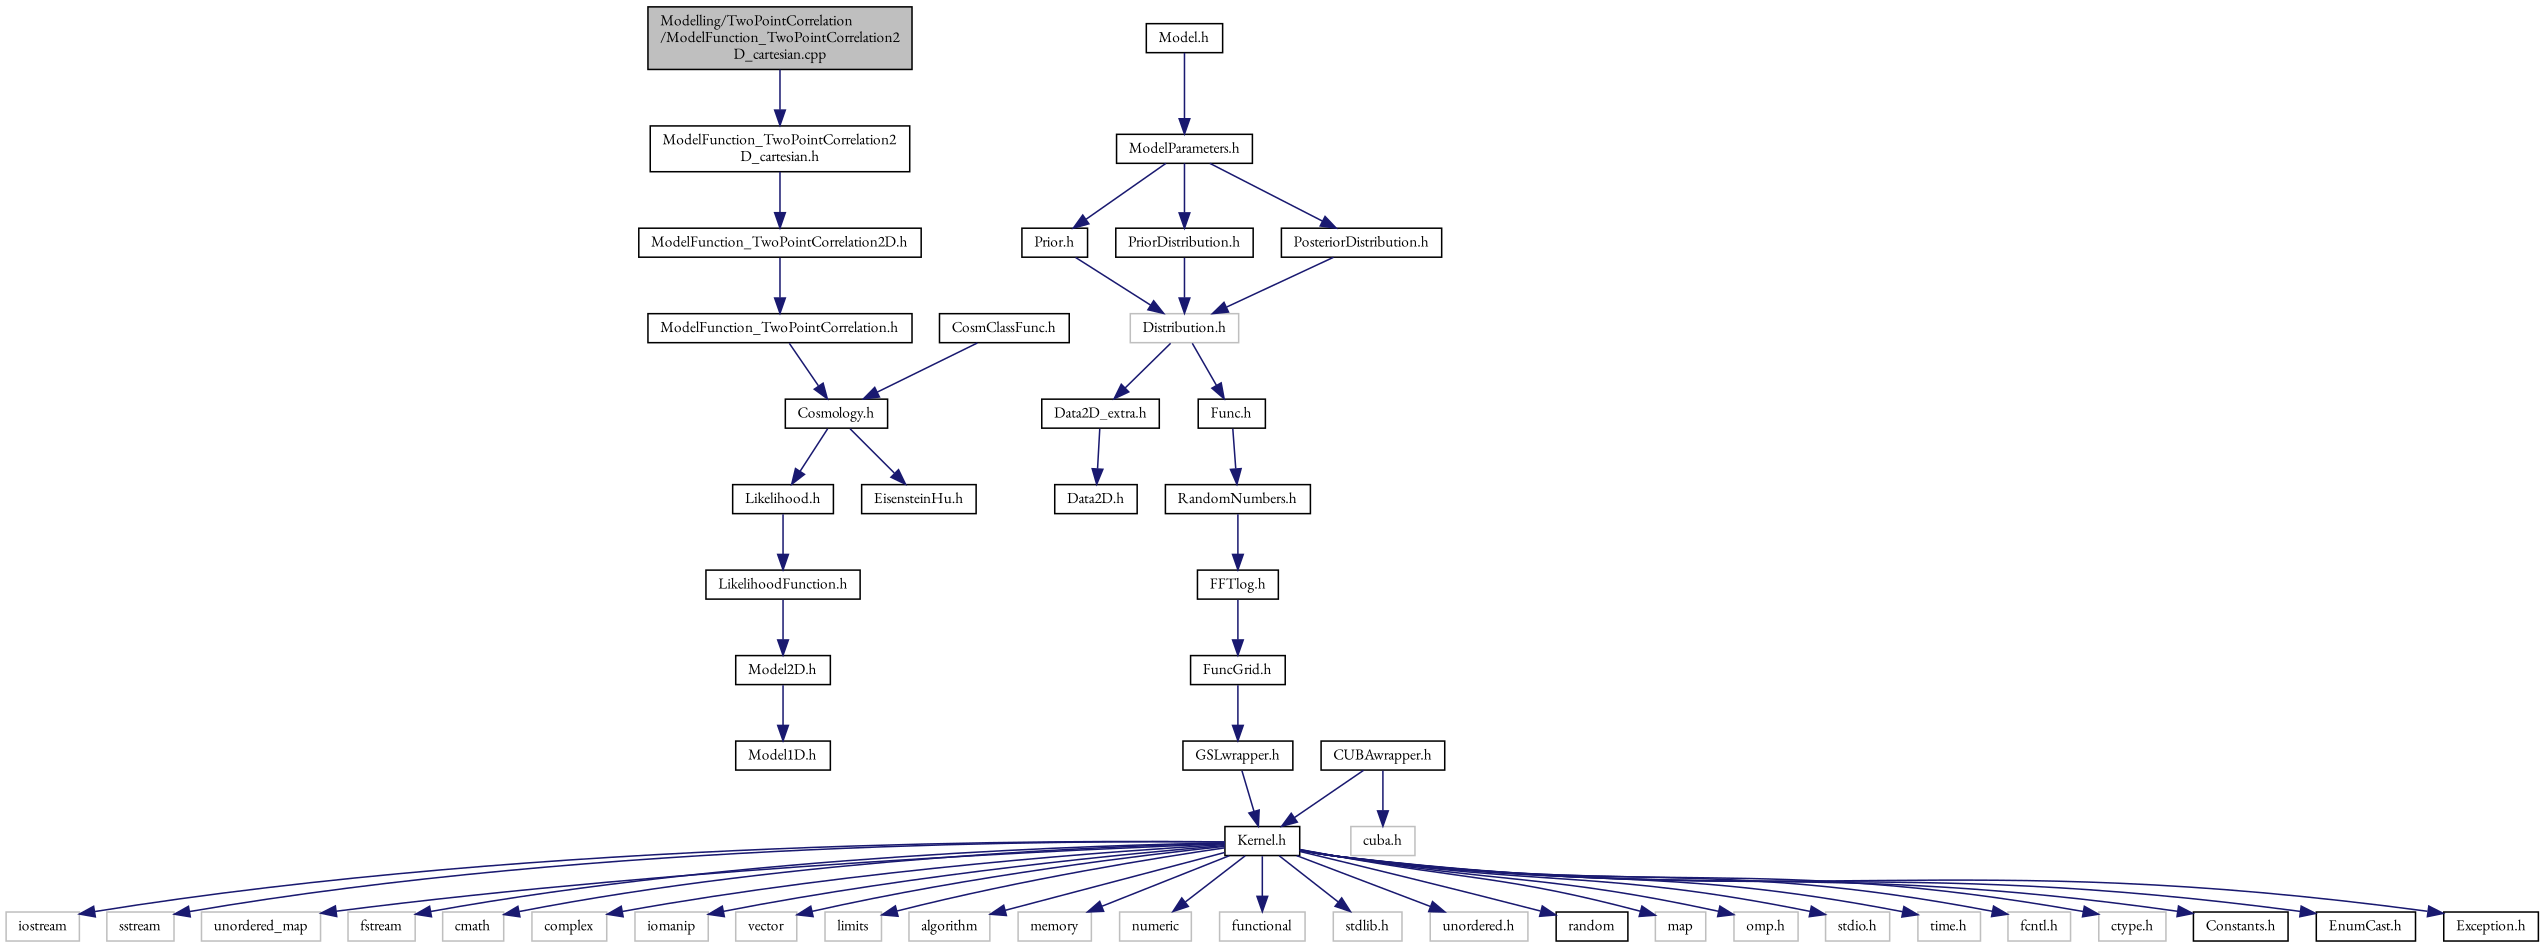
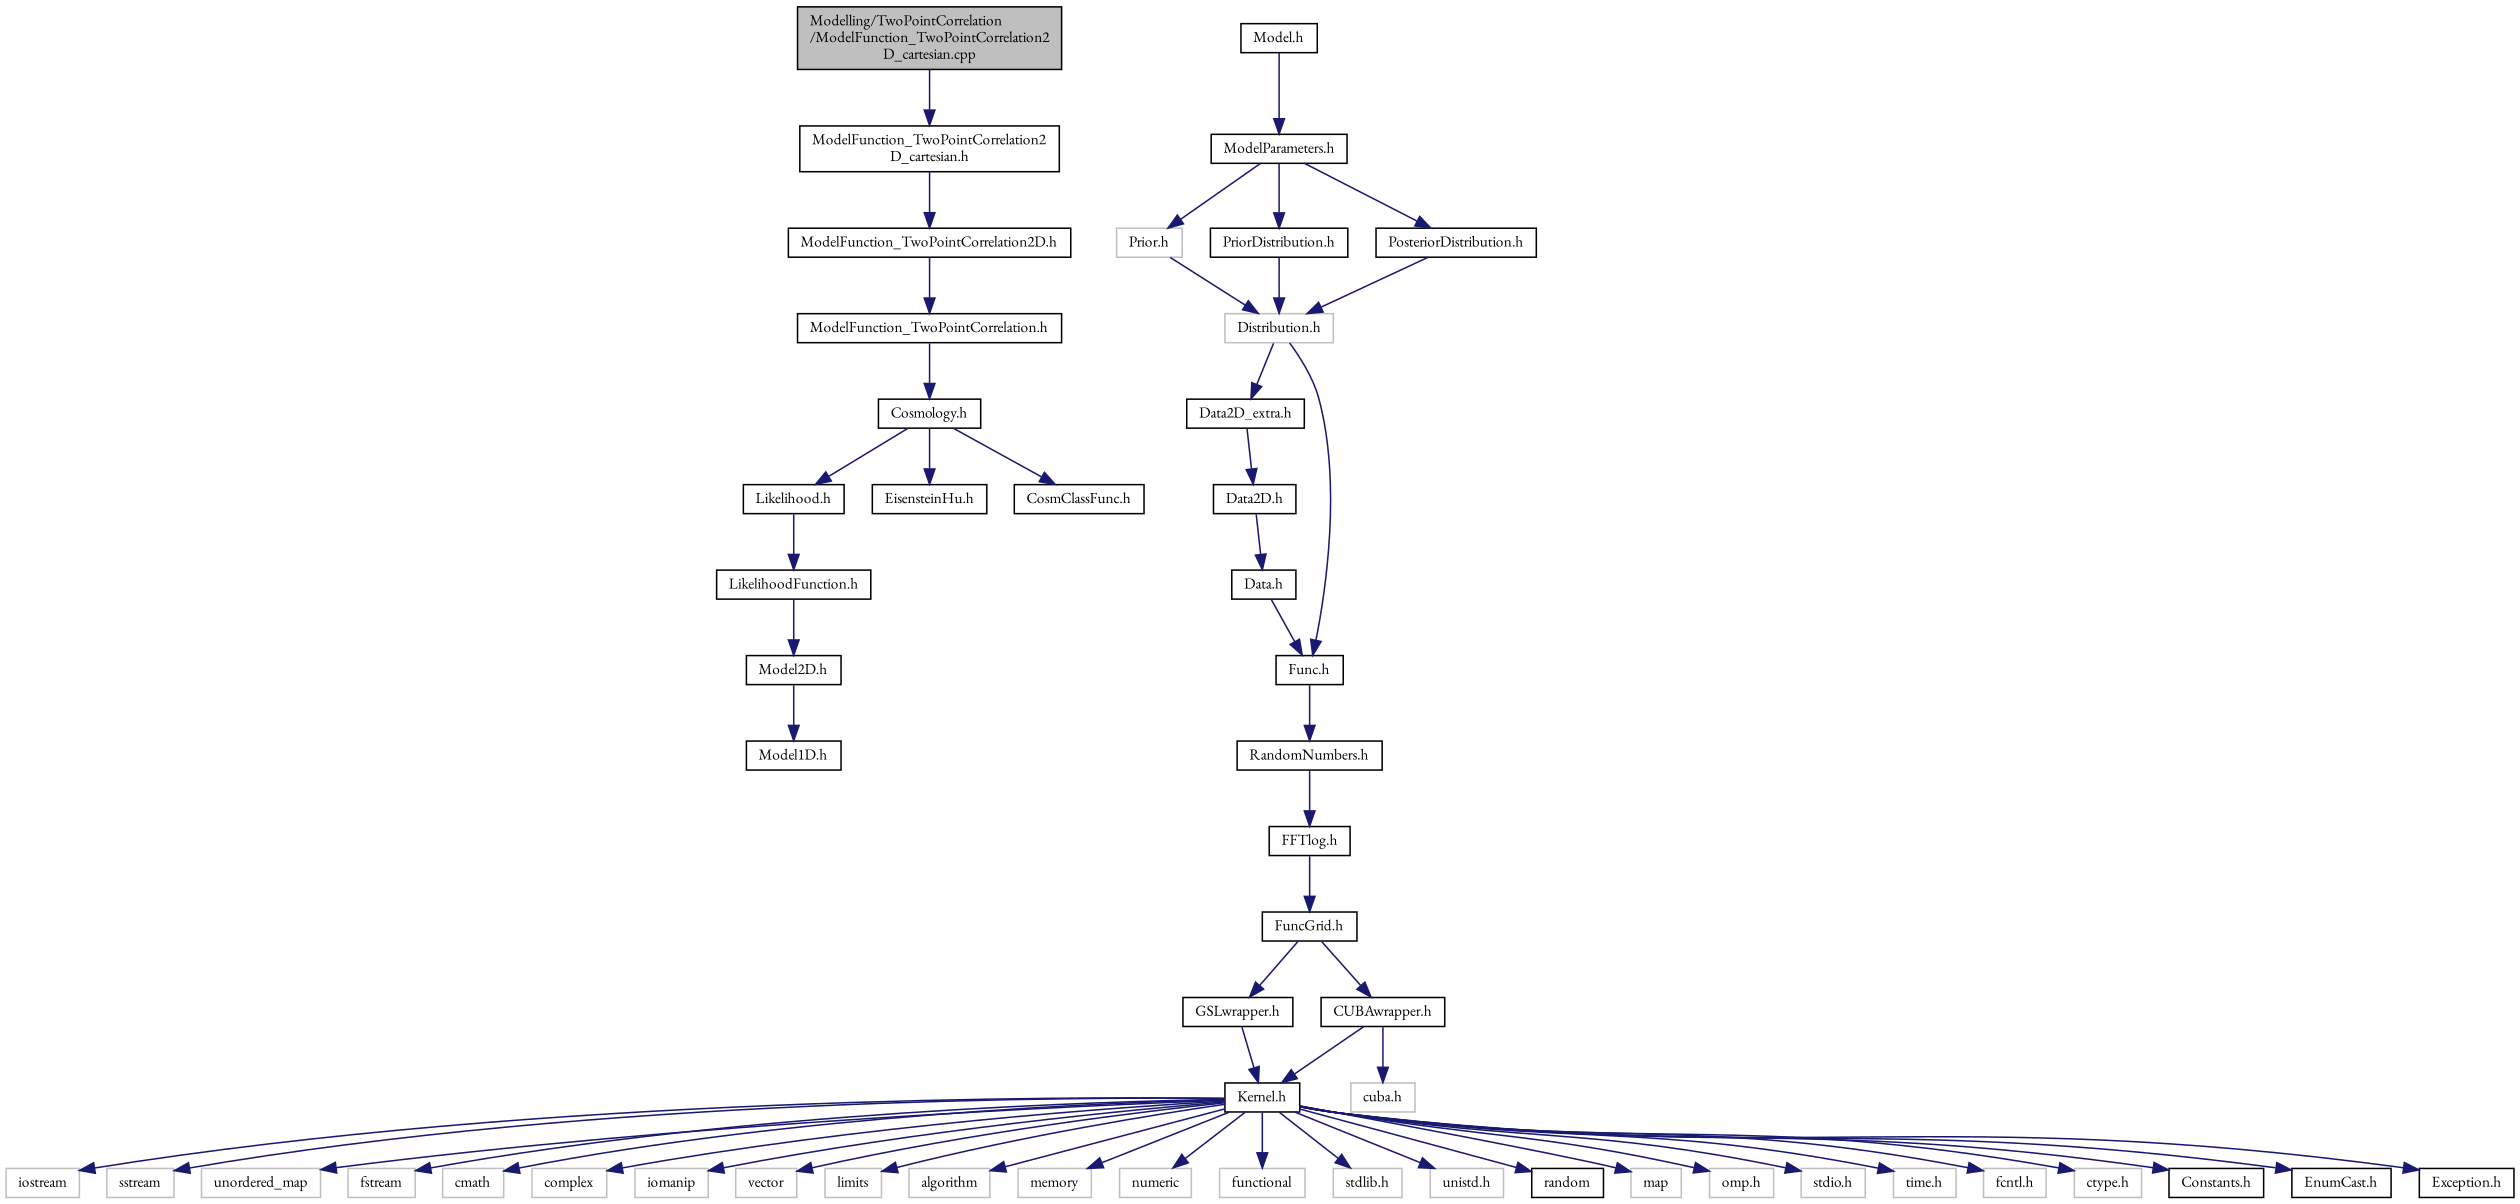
(1055, 243) -> (1149, 243)
(927, 368) -> (998, 453)
none -> (1264, 585)
(1479, 927) -> (1467, 1183)
none -> (1341, 964)
